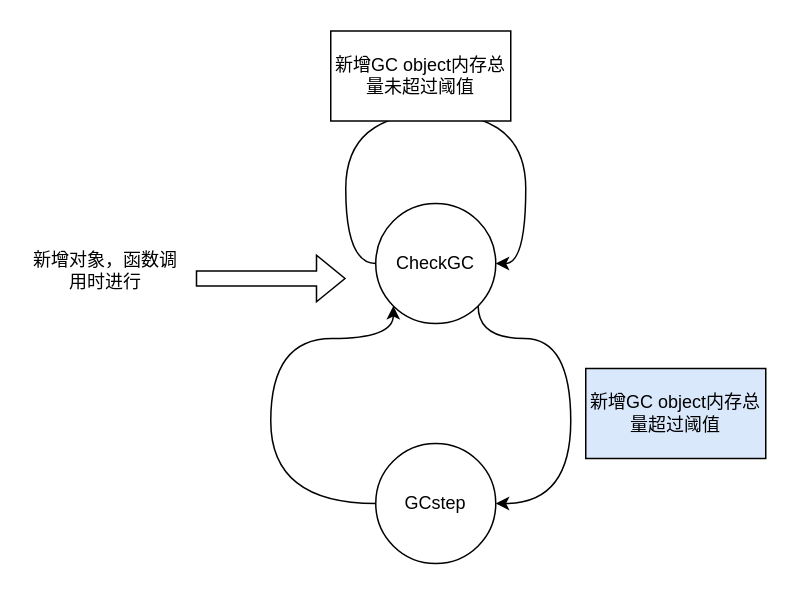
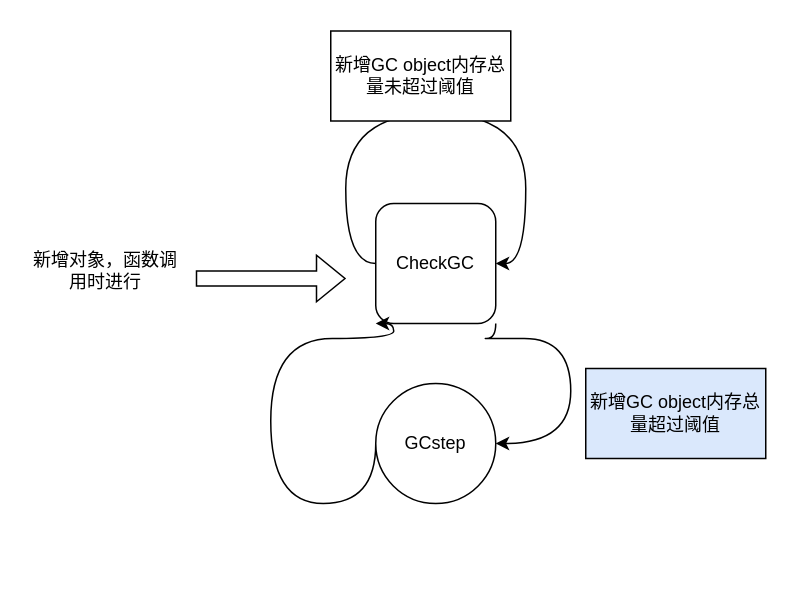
(436, 263) -> (436, 263)
(436, 503) -> (436, 443)
